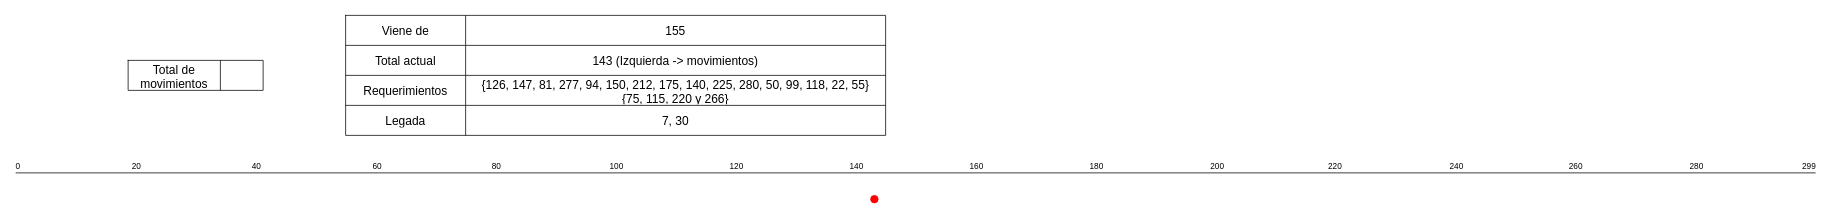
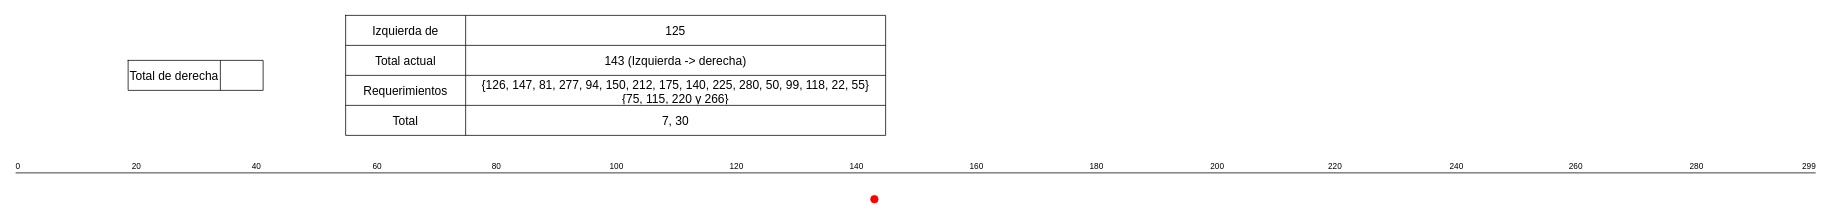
(405, 30) -> (405, 30)
(675, 30) -> (675, 30)
(675, 60) -> (675, 60)
(174, 75) -> (174, 75)
(405, 120) -> (405, 120)
